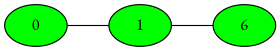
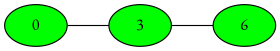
(140, 25) -> (140, 25)
